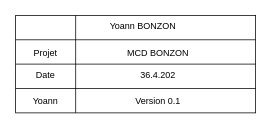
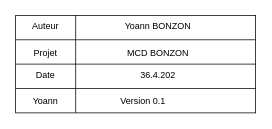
none -> (45, 27)
(143, 27) -> (158, 27)
(158, 102) -> (143, 102)
